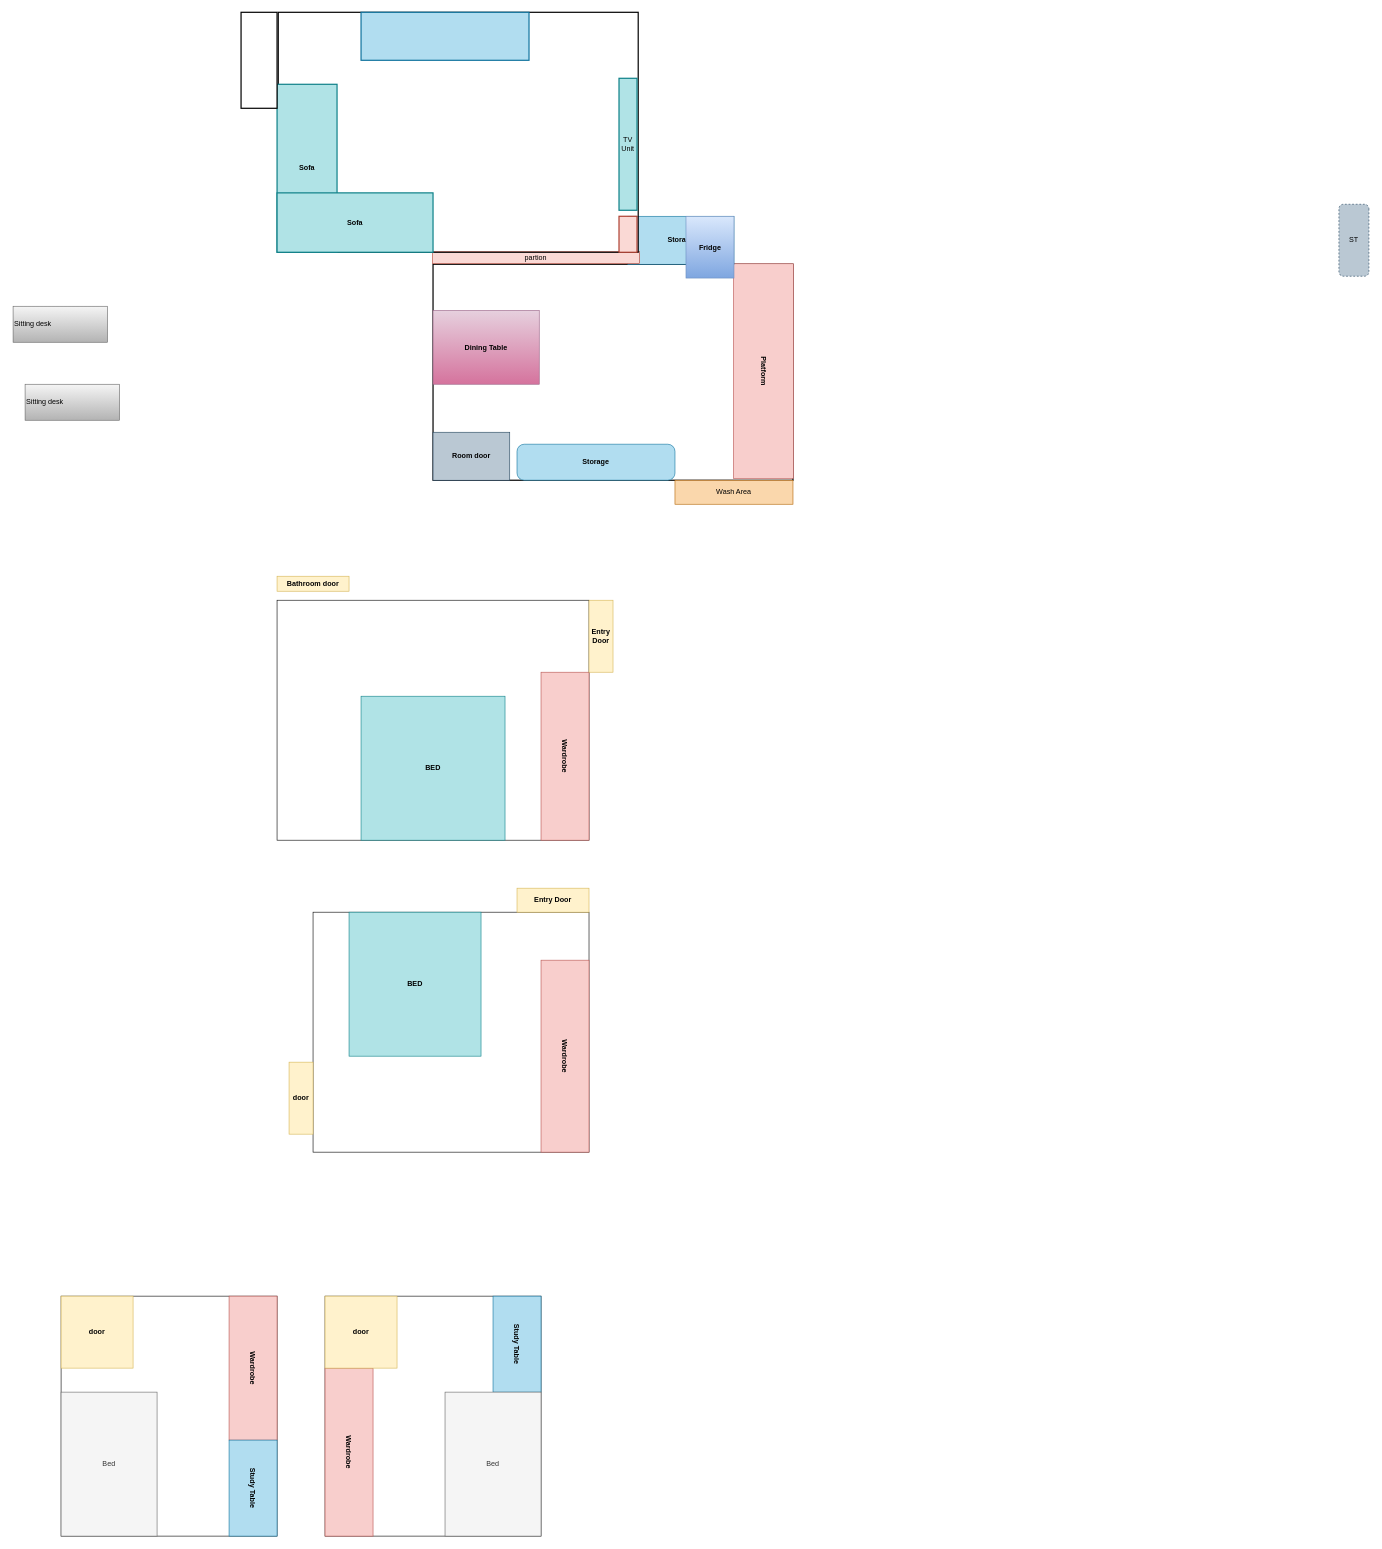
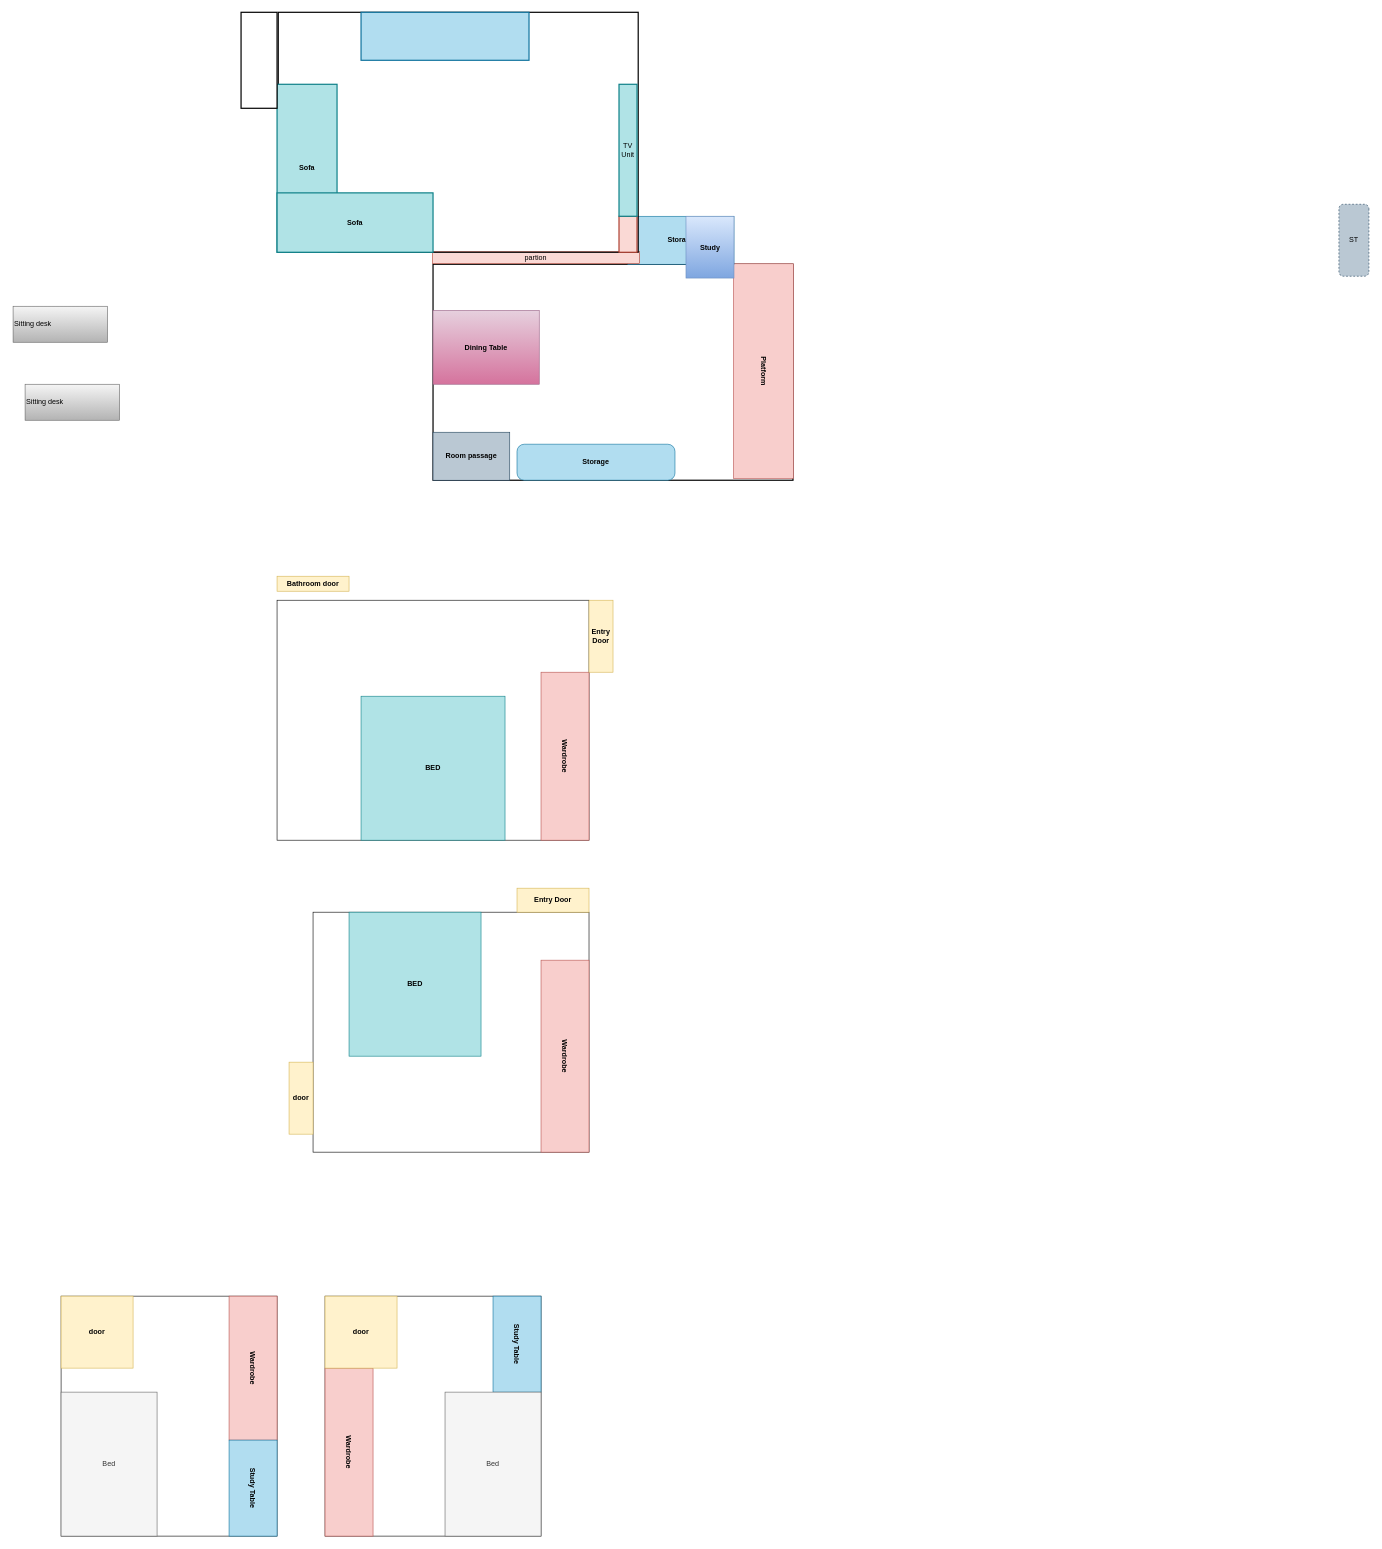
(628, 144) -> (628, 150)
(710, 248) -> (710, 248)
(471, 456) -> (471, 456)
(734, 492) -> none
